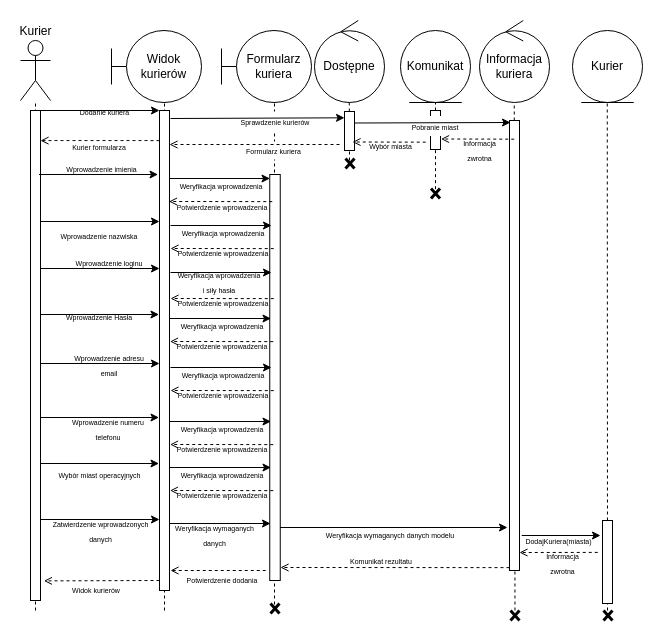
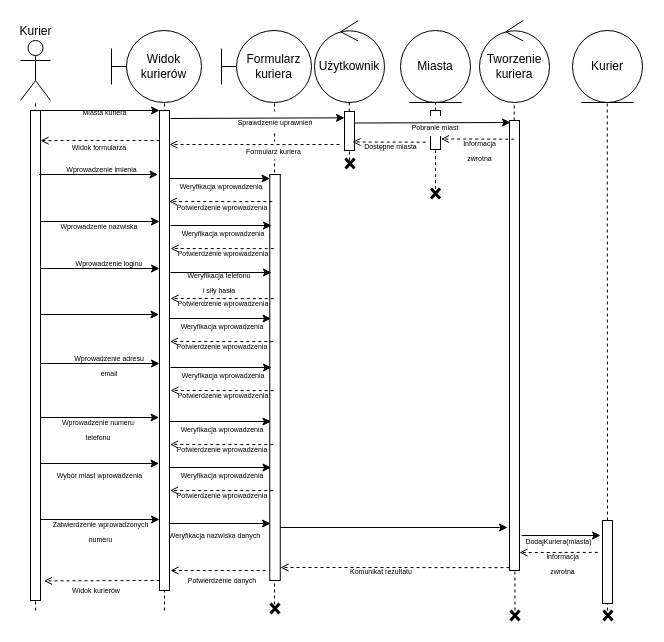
(350, 67) -> (350, 67)
(436, 67) -> (436, 67)
(515, 67) -> (515, 67)
(105, 112) -> (105, 112)
(276, 122) -> (276, 122)
(391, 146) -> (391, 146)
(100, 147) -> (100, 147)
(100, 236) -> (100, 226)
(220, 282) -> (220, 282)
(99, 317) -> none
(109, 429) -> (99, 429)
(100, 475) -> (100, 475)
(101, 531) -> (101, 531)
(215, 535) -> (215, 535)
(391, 535) -> none
(382, 561) -> (382, 571)
(223, 580) -> (223, 580)
